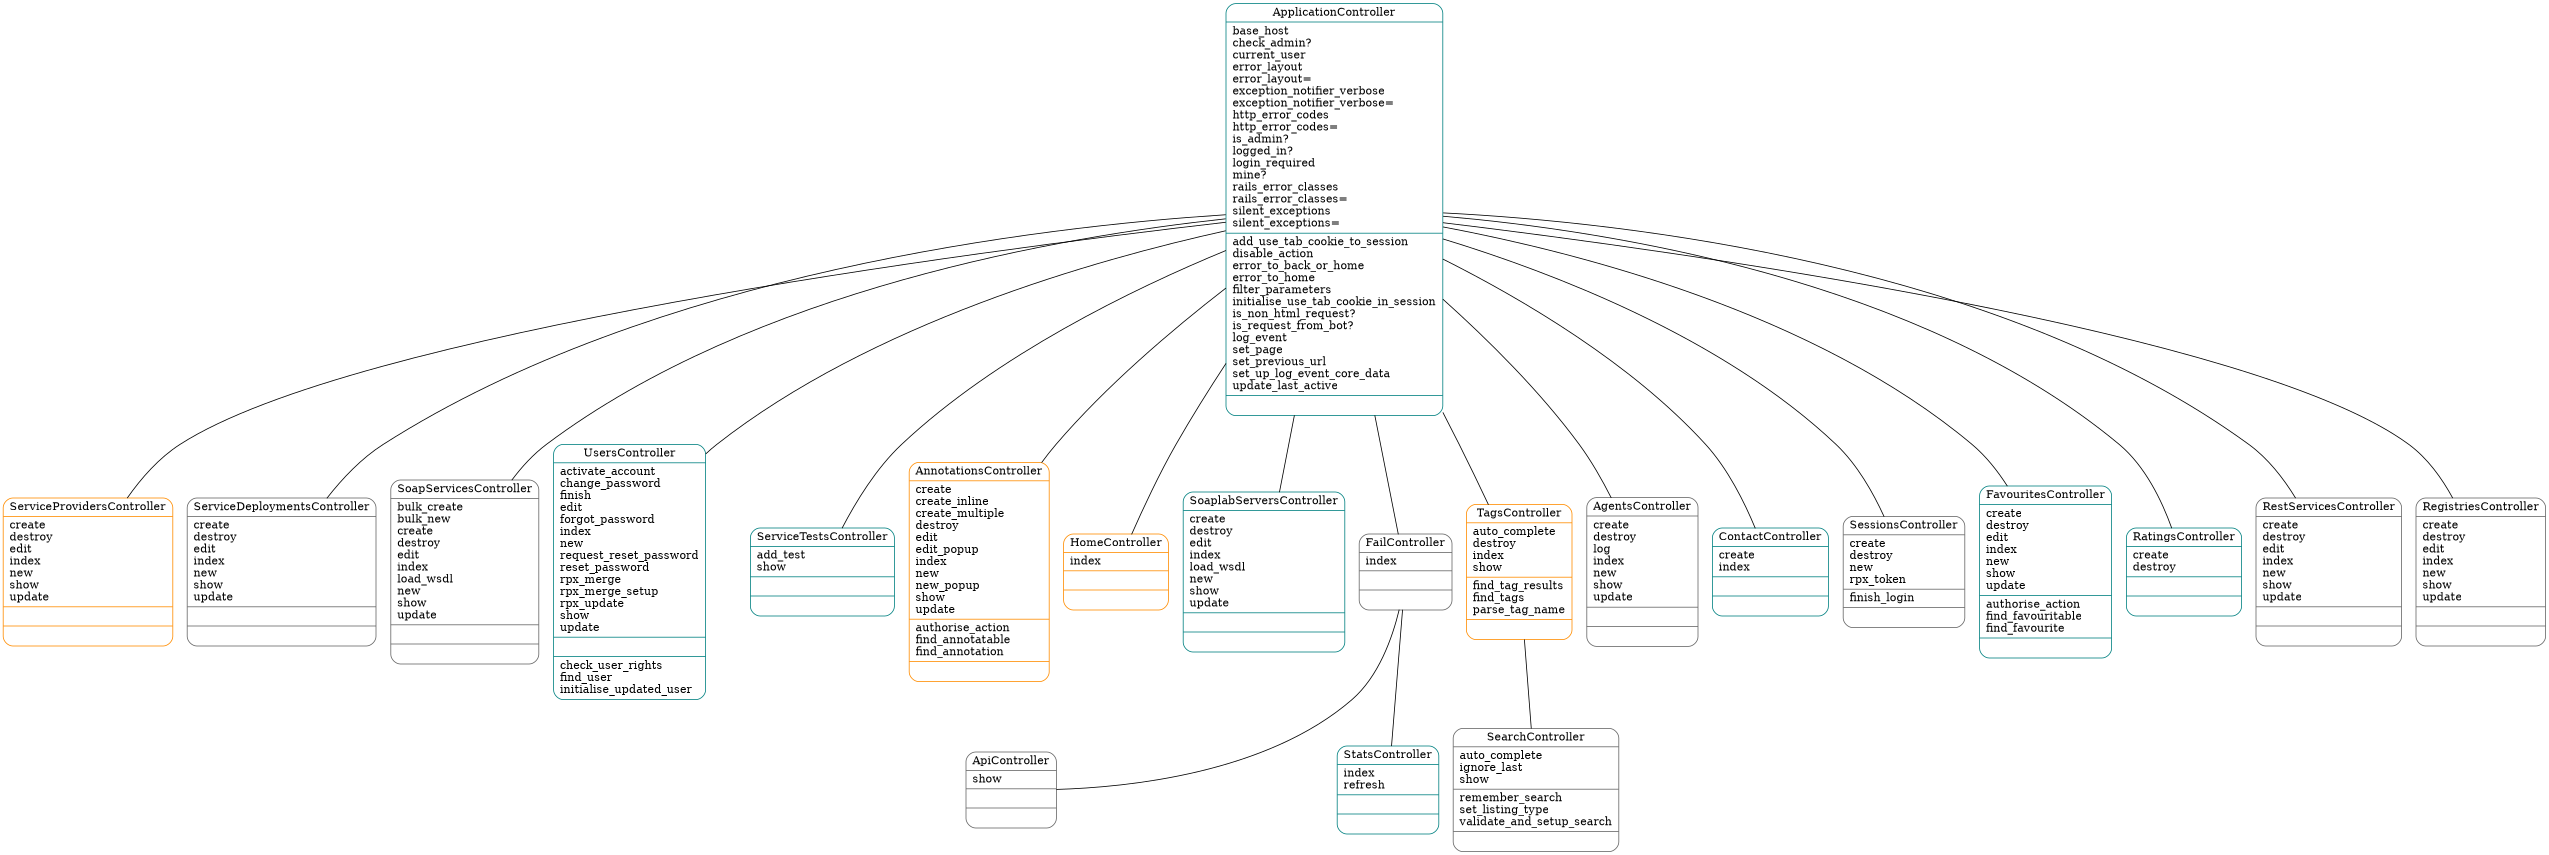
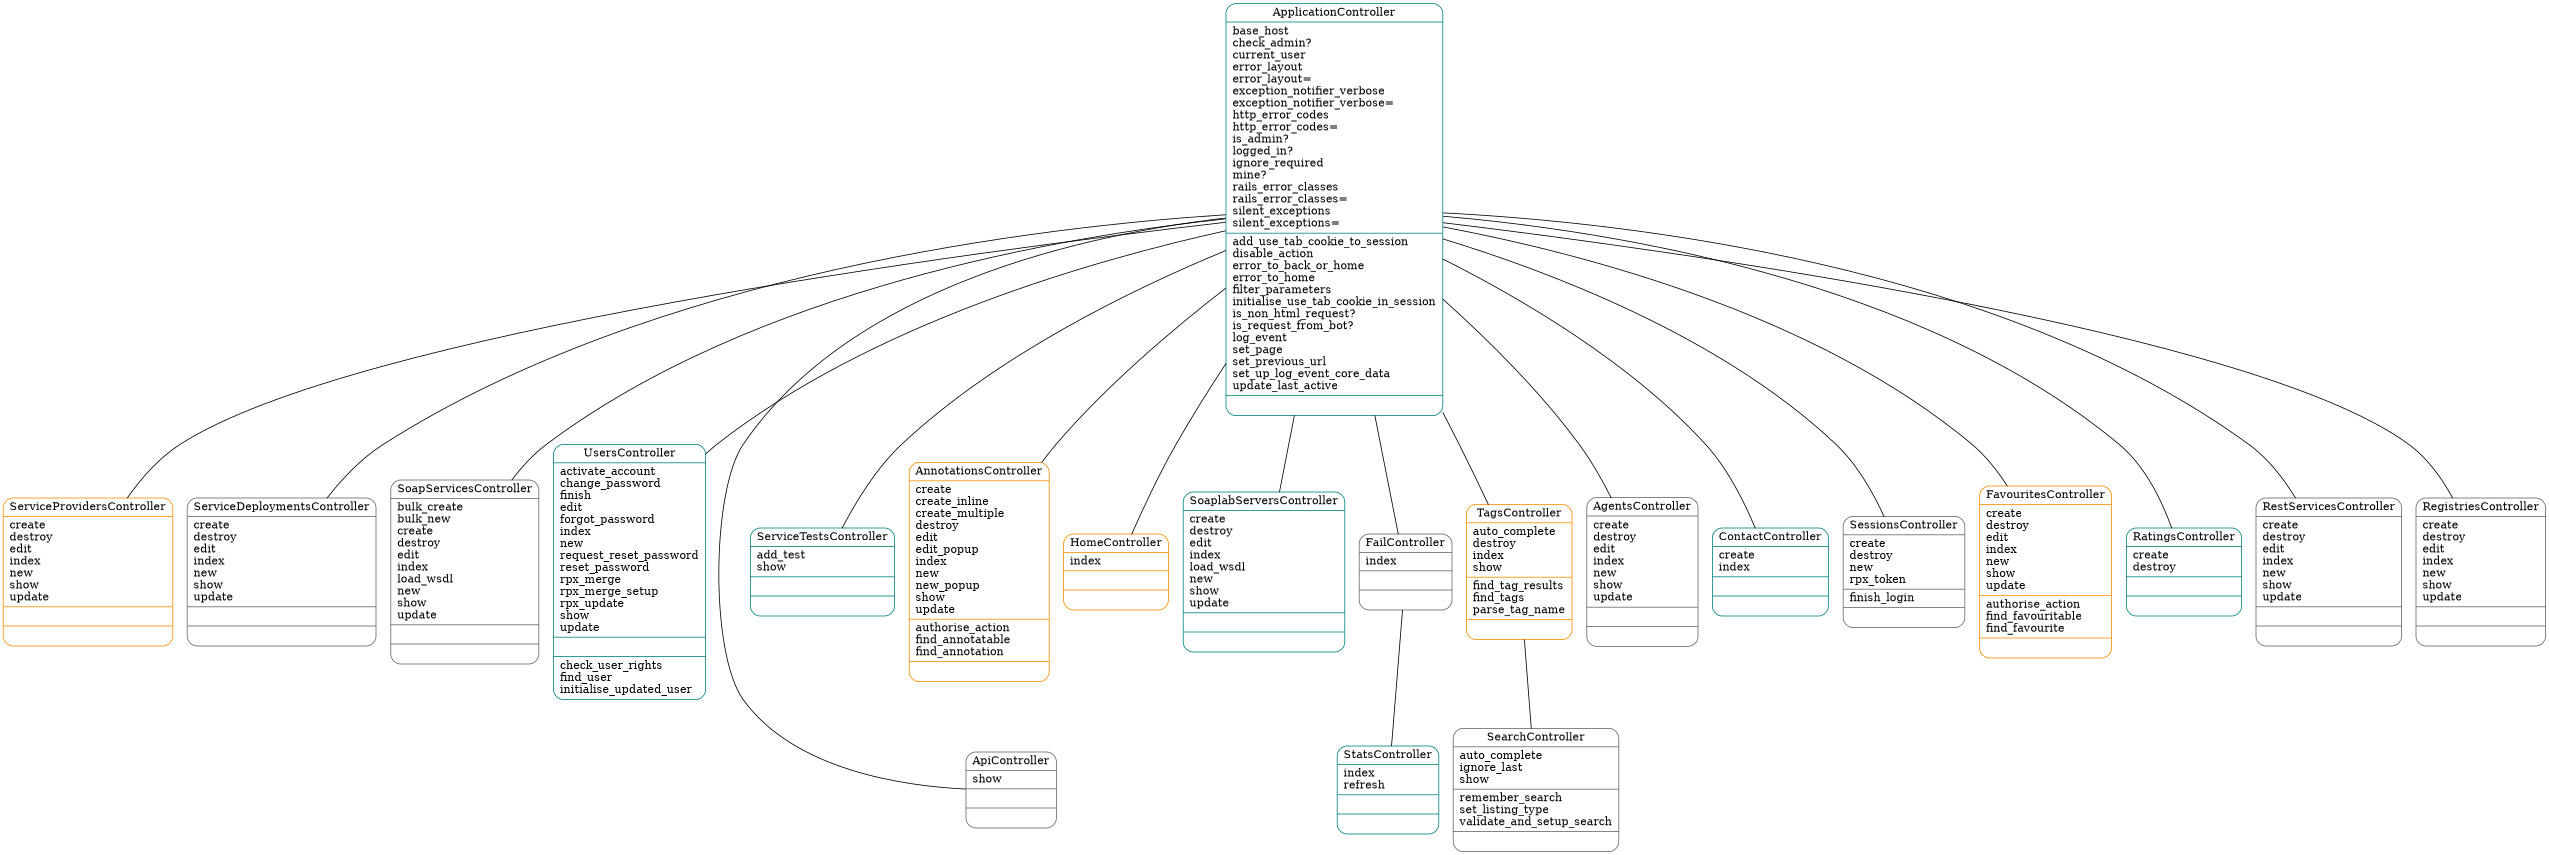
(1274, 163) -> (1278, 163)
(1602, 549) -> (1604, 549)
(2046, 572) -> (2046, 572)
(1261, 752) -> (755, 430)
